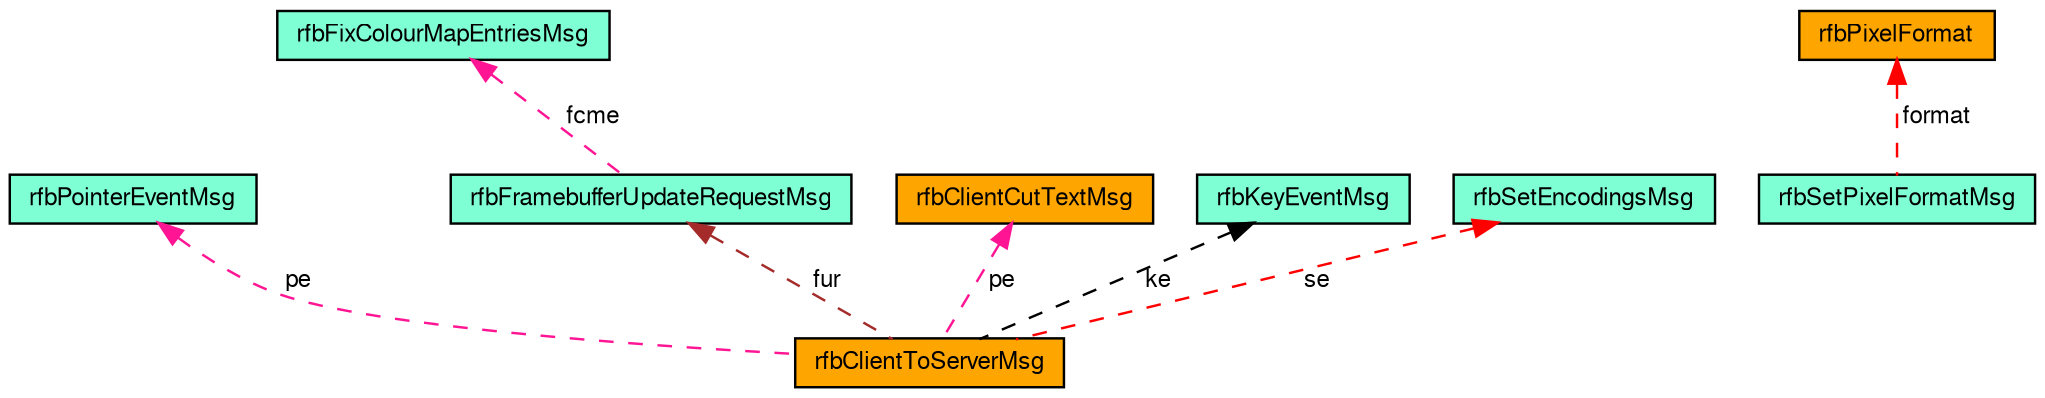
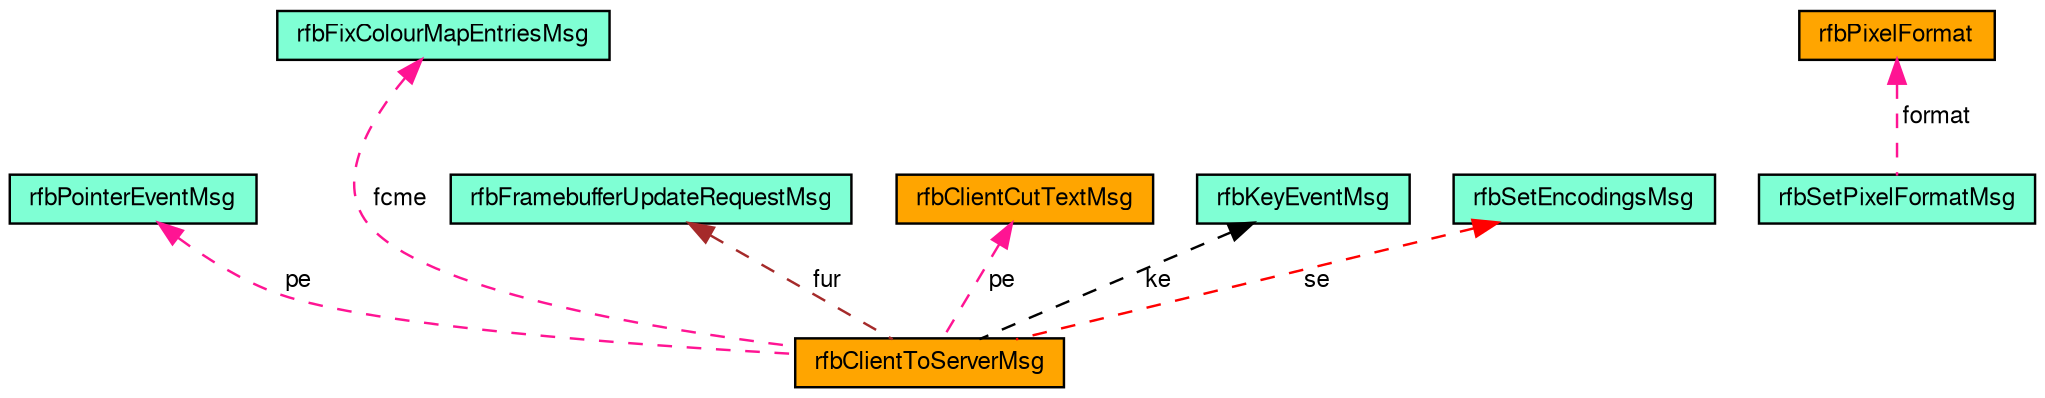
(557, 125) -> (495, 289)
(1897, 130) -> (1897, 130)
